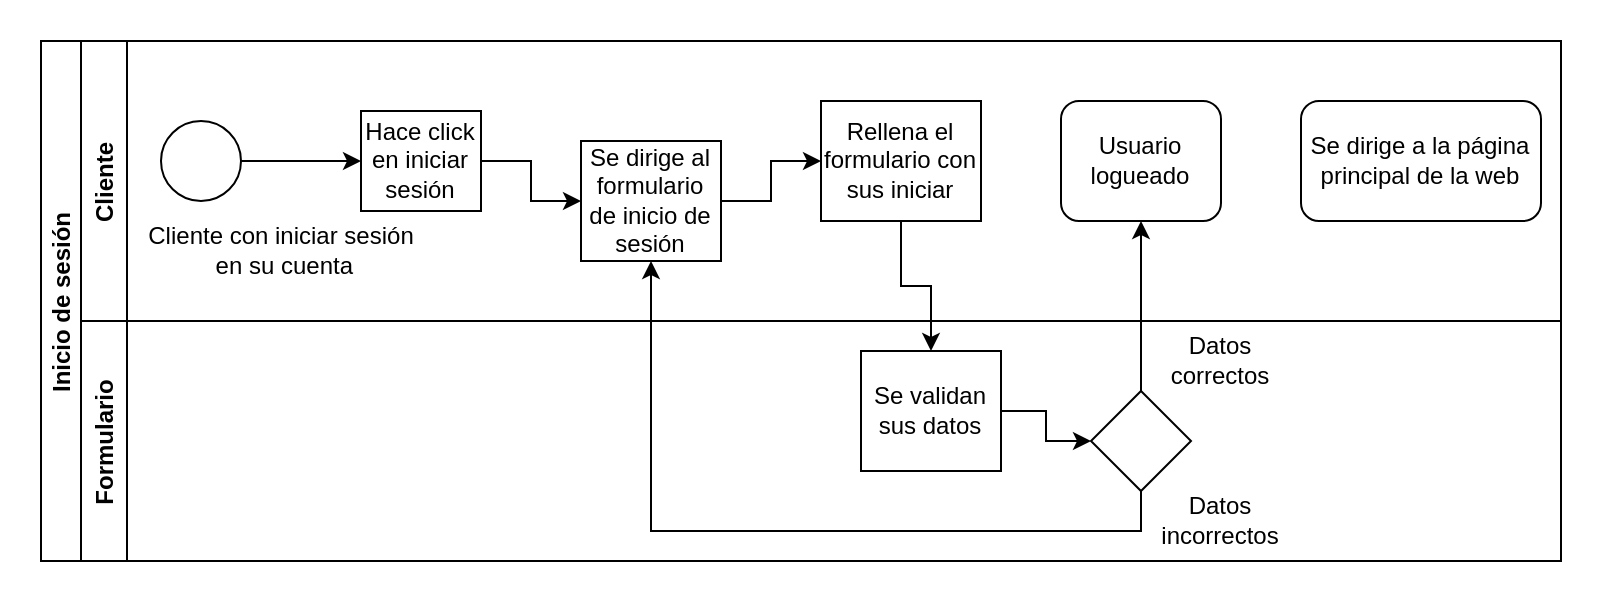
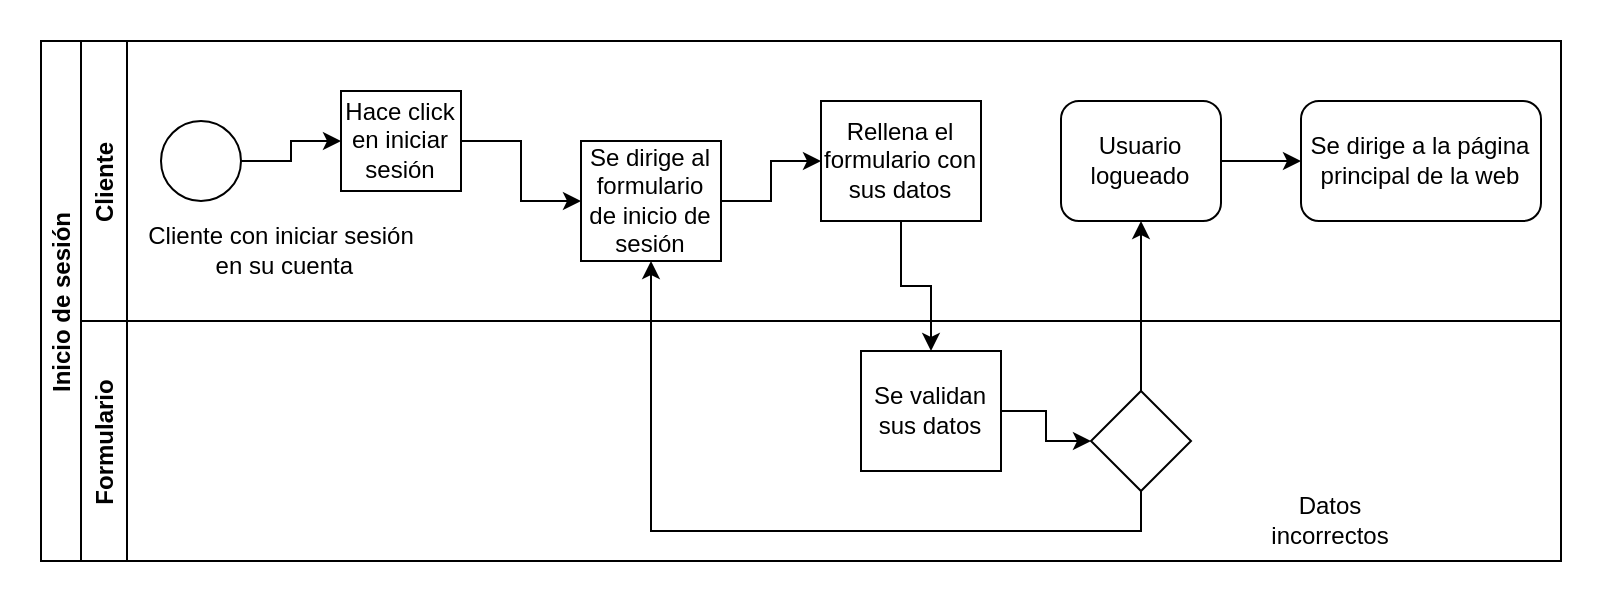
(421, 161) -> (401, 141)
(901, 161) -> (901, 161)
none -> (1254, 161)
(1221, 361) -> none
(1221, 521) -> (1331, 521)
